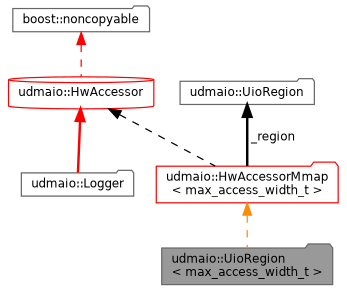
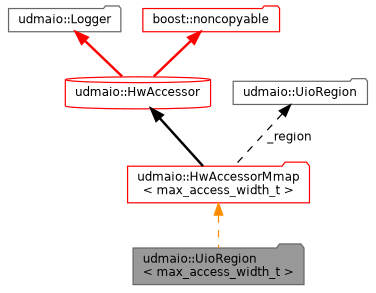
(81, 20) -> (211, 20)
(81, 61) -> (172, 59)
(167, 140) -> (181, 142)
(247, 142) -> (258, 140)
(79, 147) -> (103, 59)
